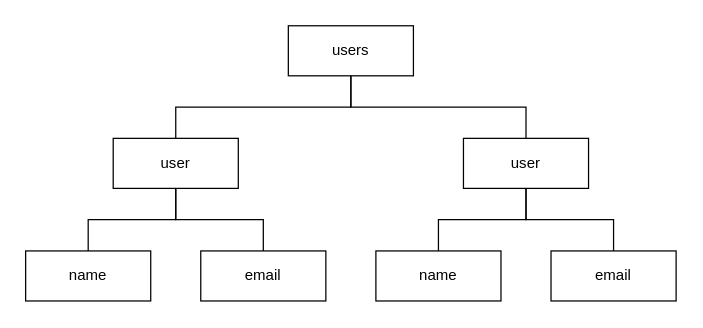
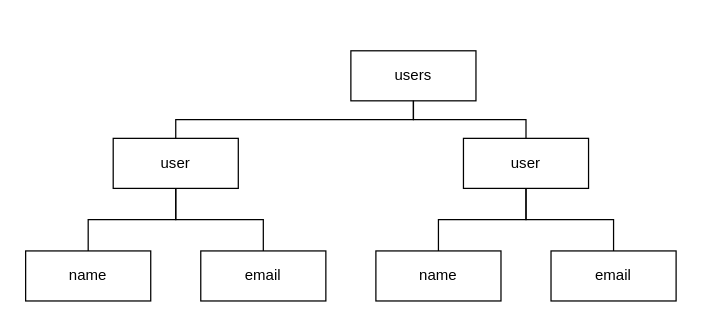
(351, 51) -> (413, 76)
